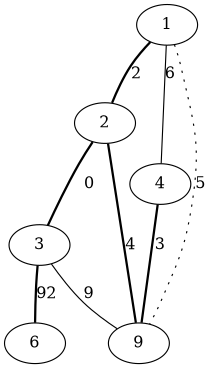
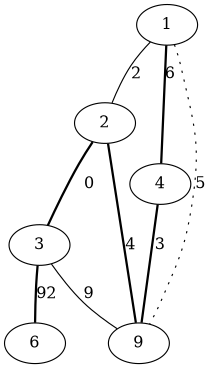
(128, 70) -> (128, 70)
(164, 104) -> (164, 104)
